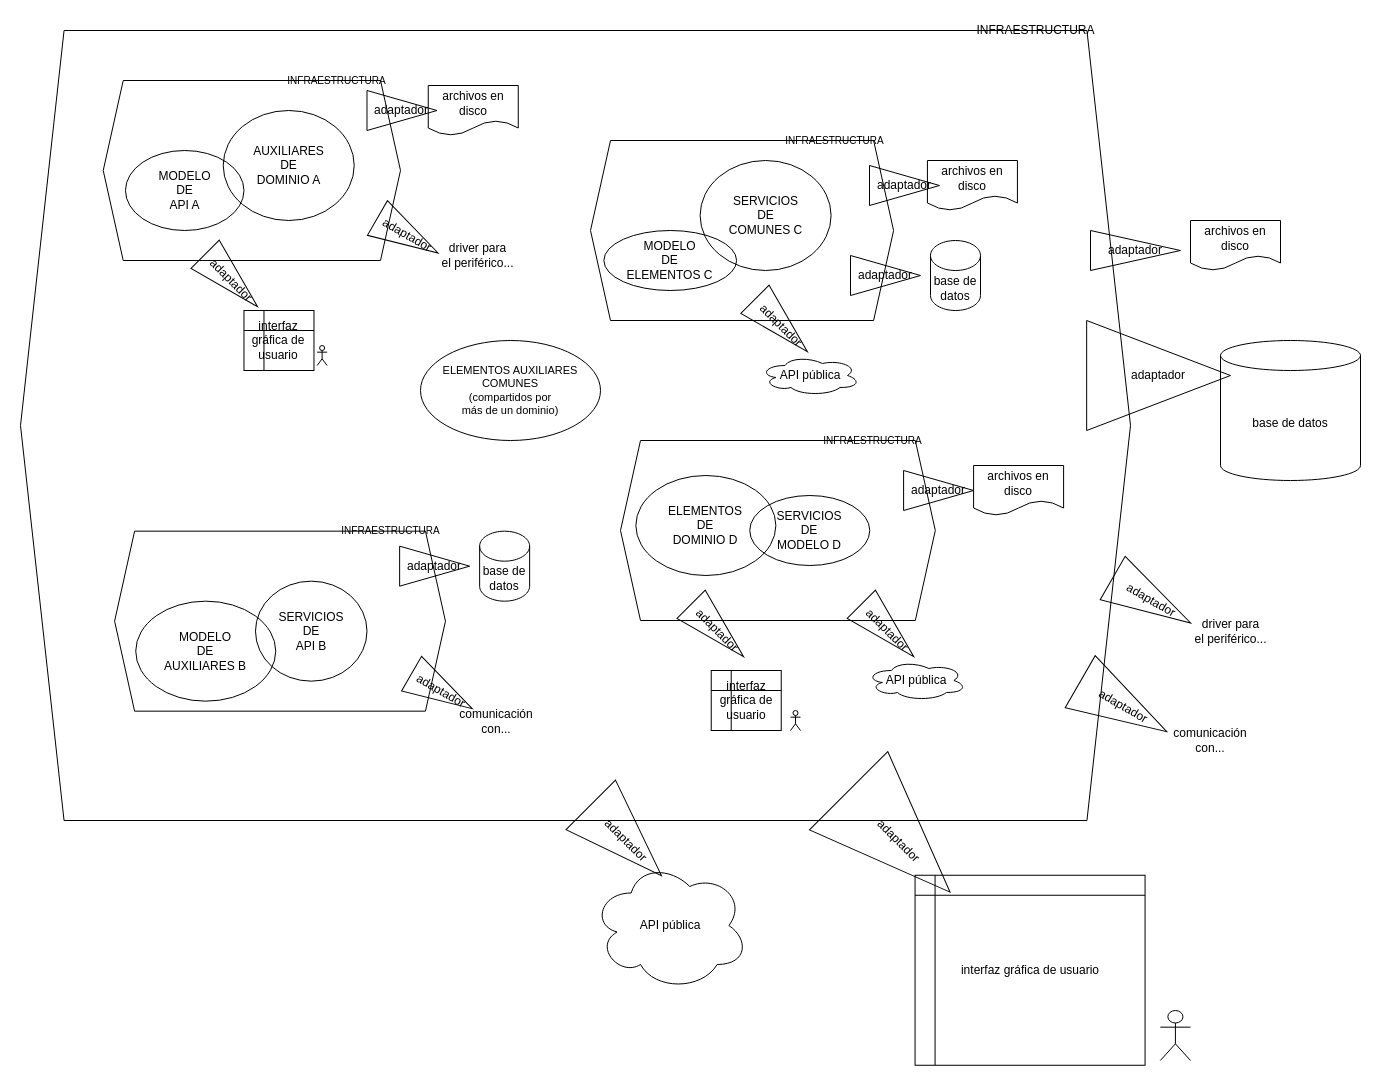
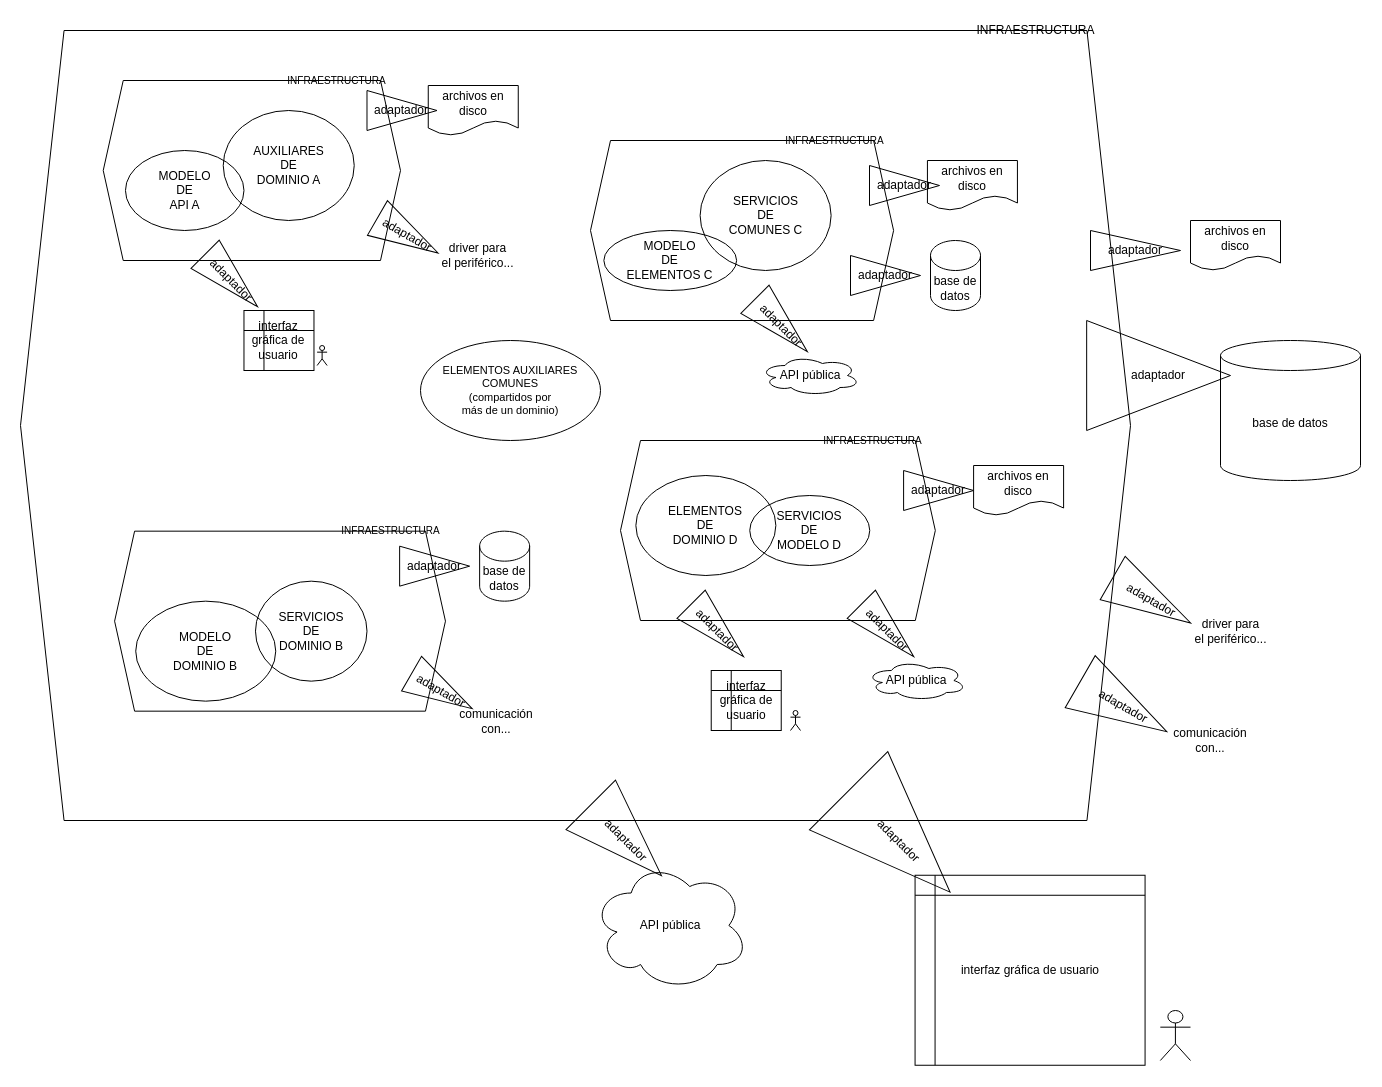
(312, 632) -> (312, 632)
(206, 652) -> (206, 652)
